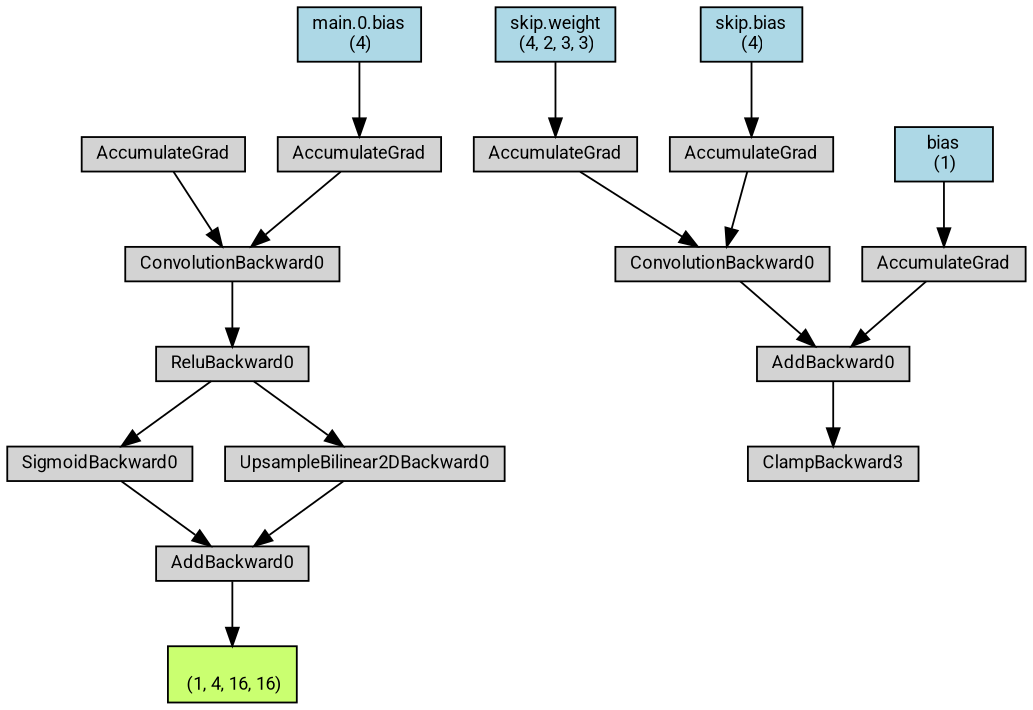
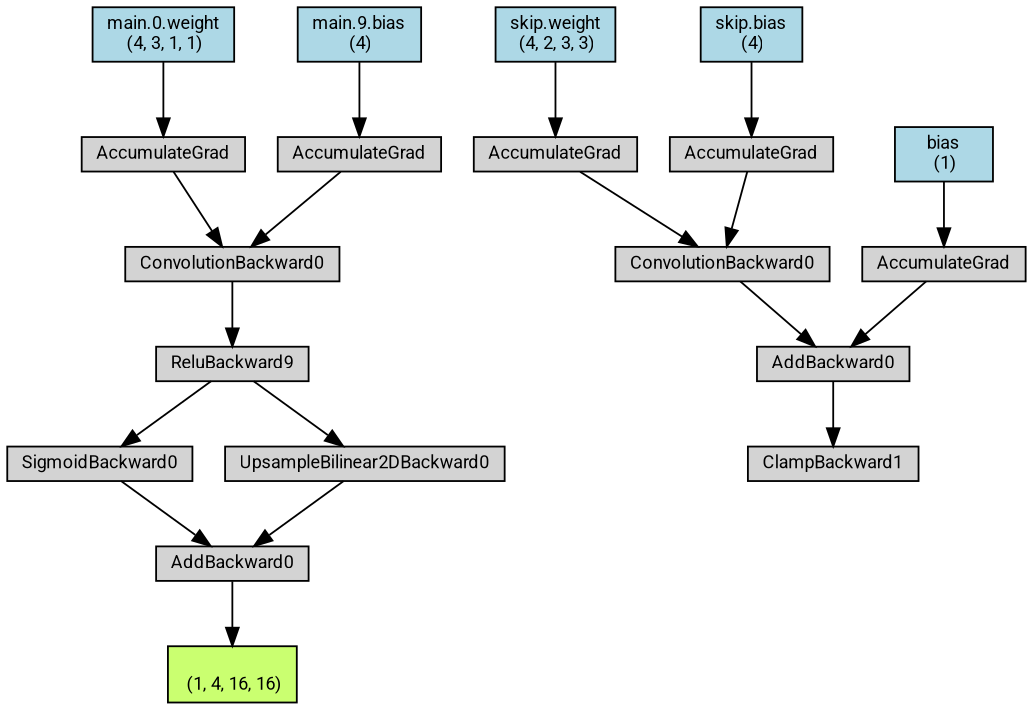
none -> (163, 34)
(359, 34) -> (359, 34)
(232, 364) -> (232, 364)
(833, 464) -> (833, 464)
